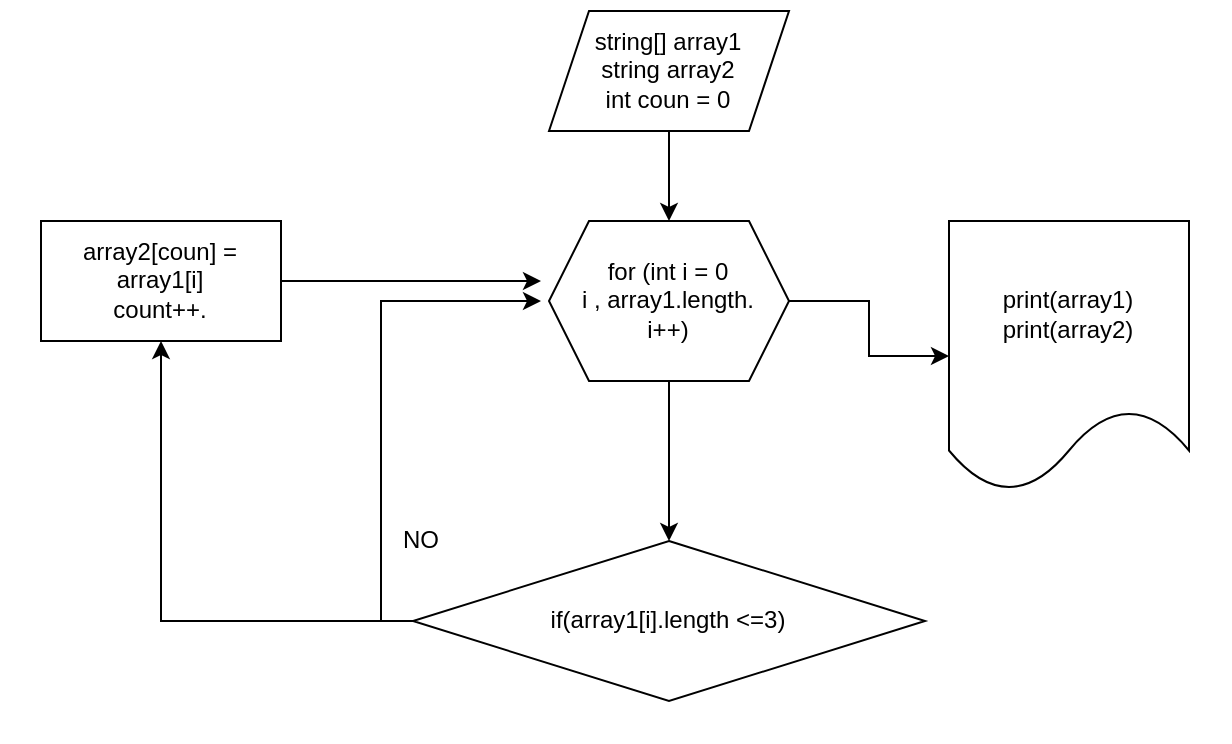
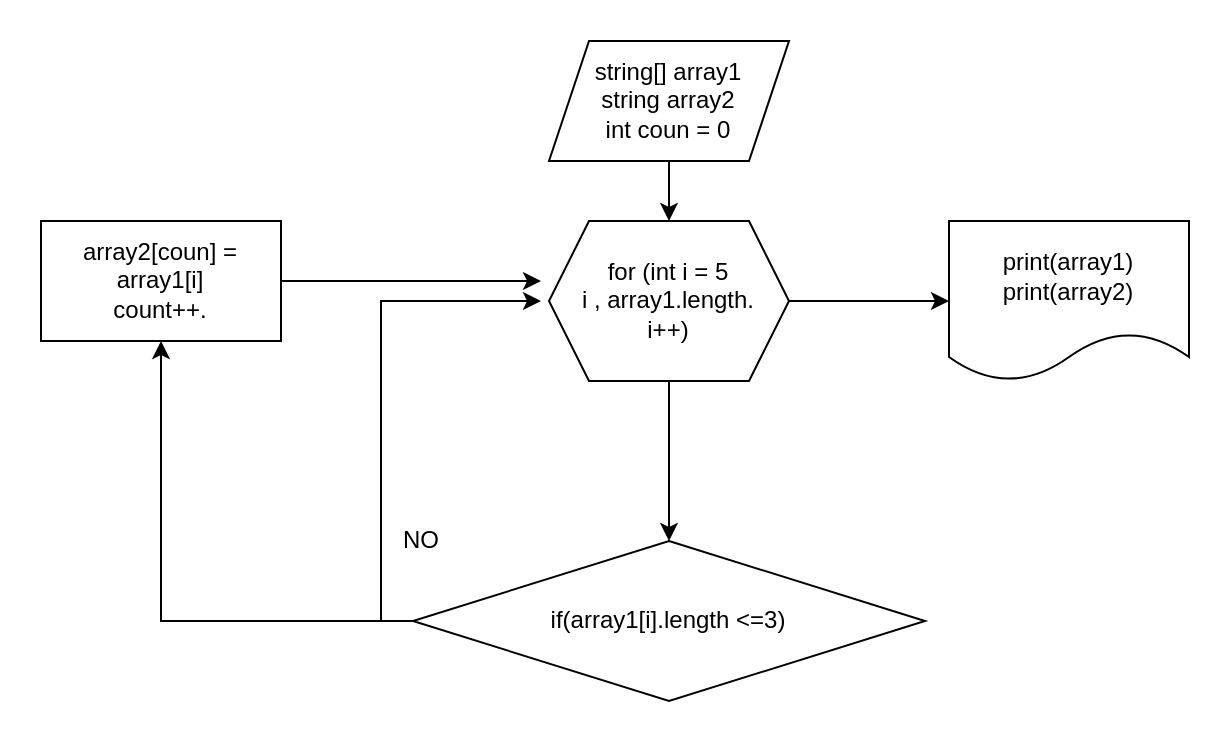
(669, 71) -> (669, 101)
(669, 301) -> (669, 301)
(1069, 356) -> (1069, 301)
